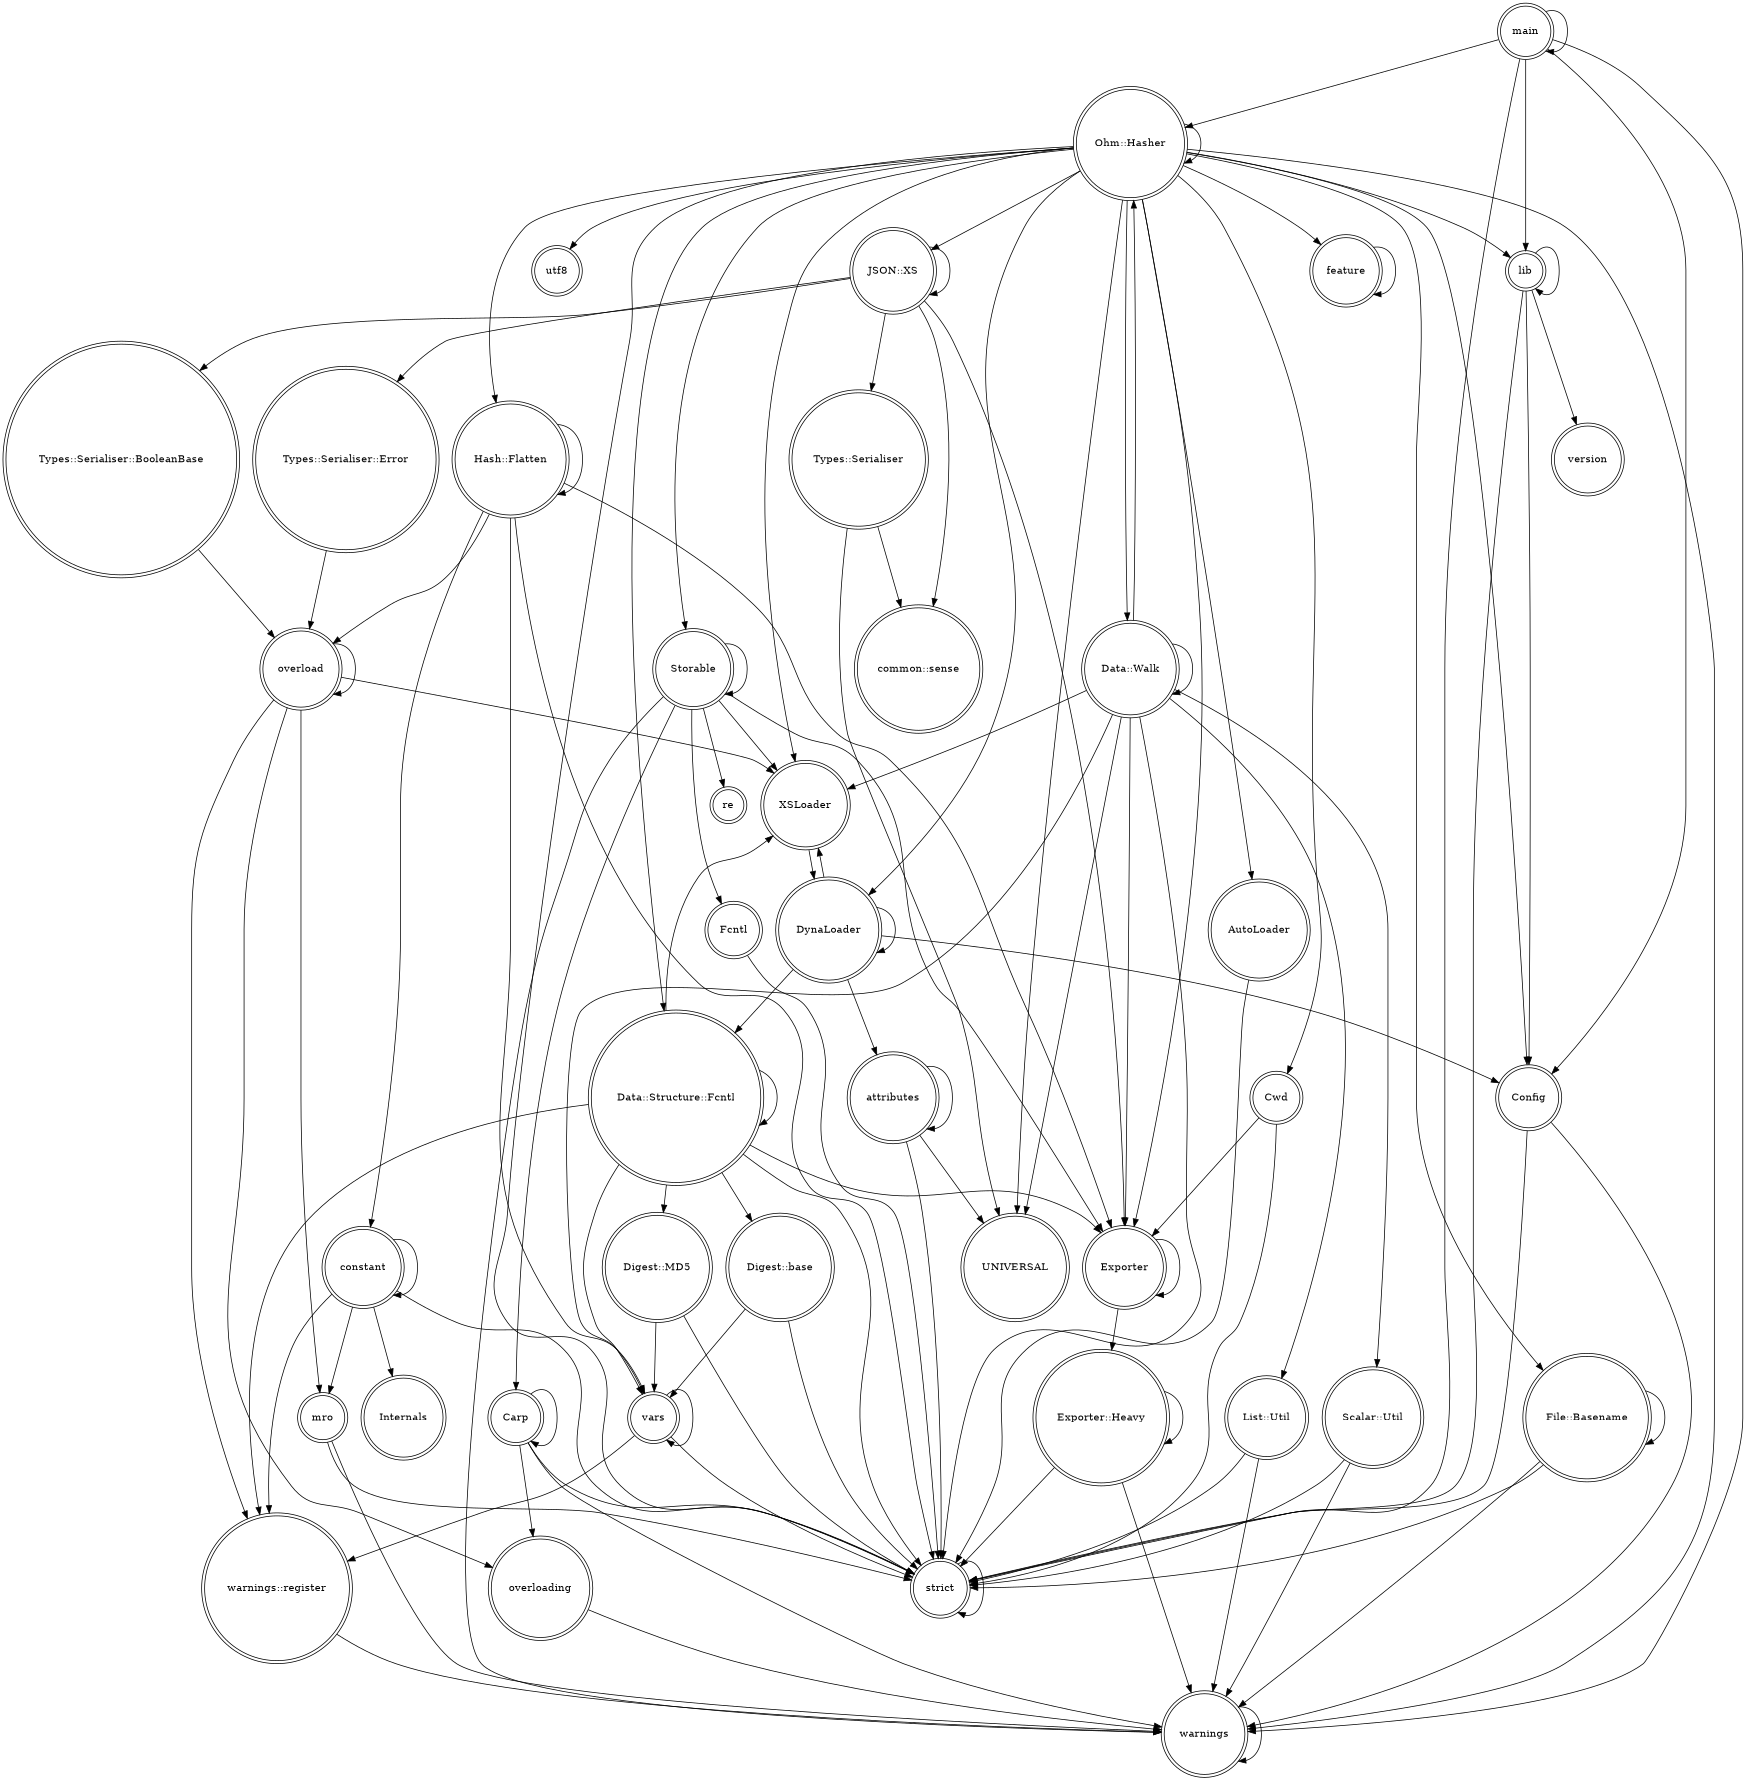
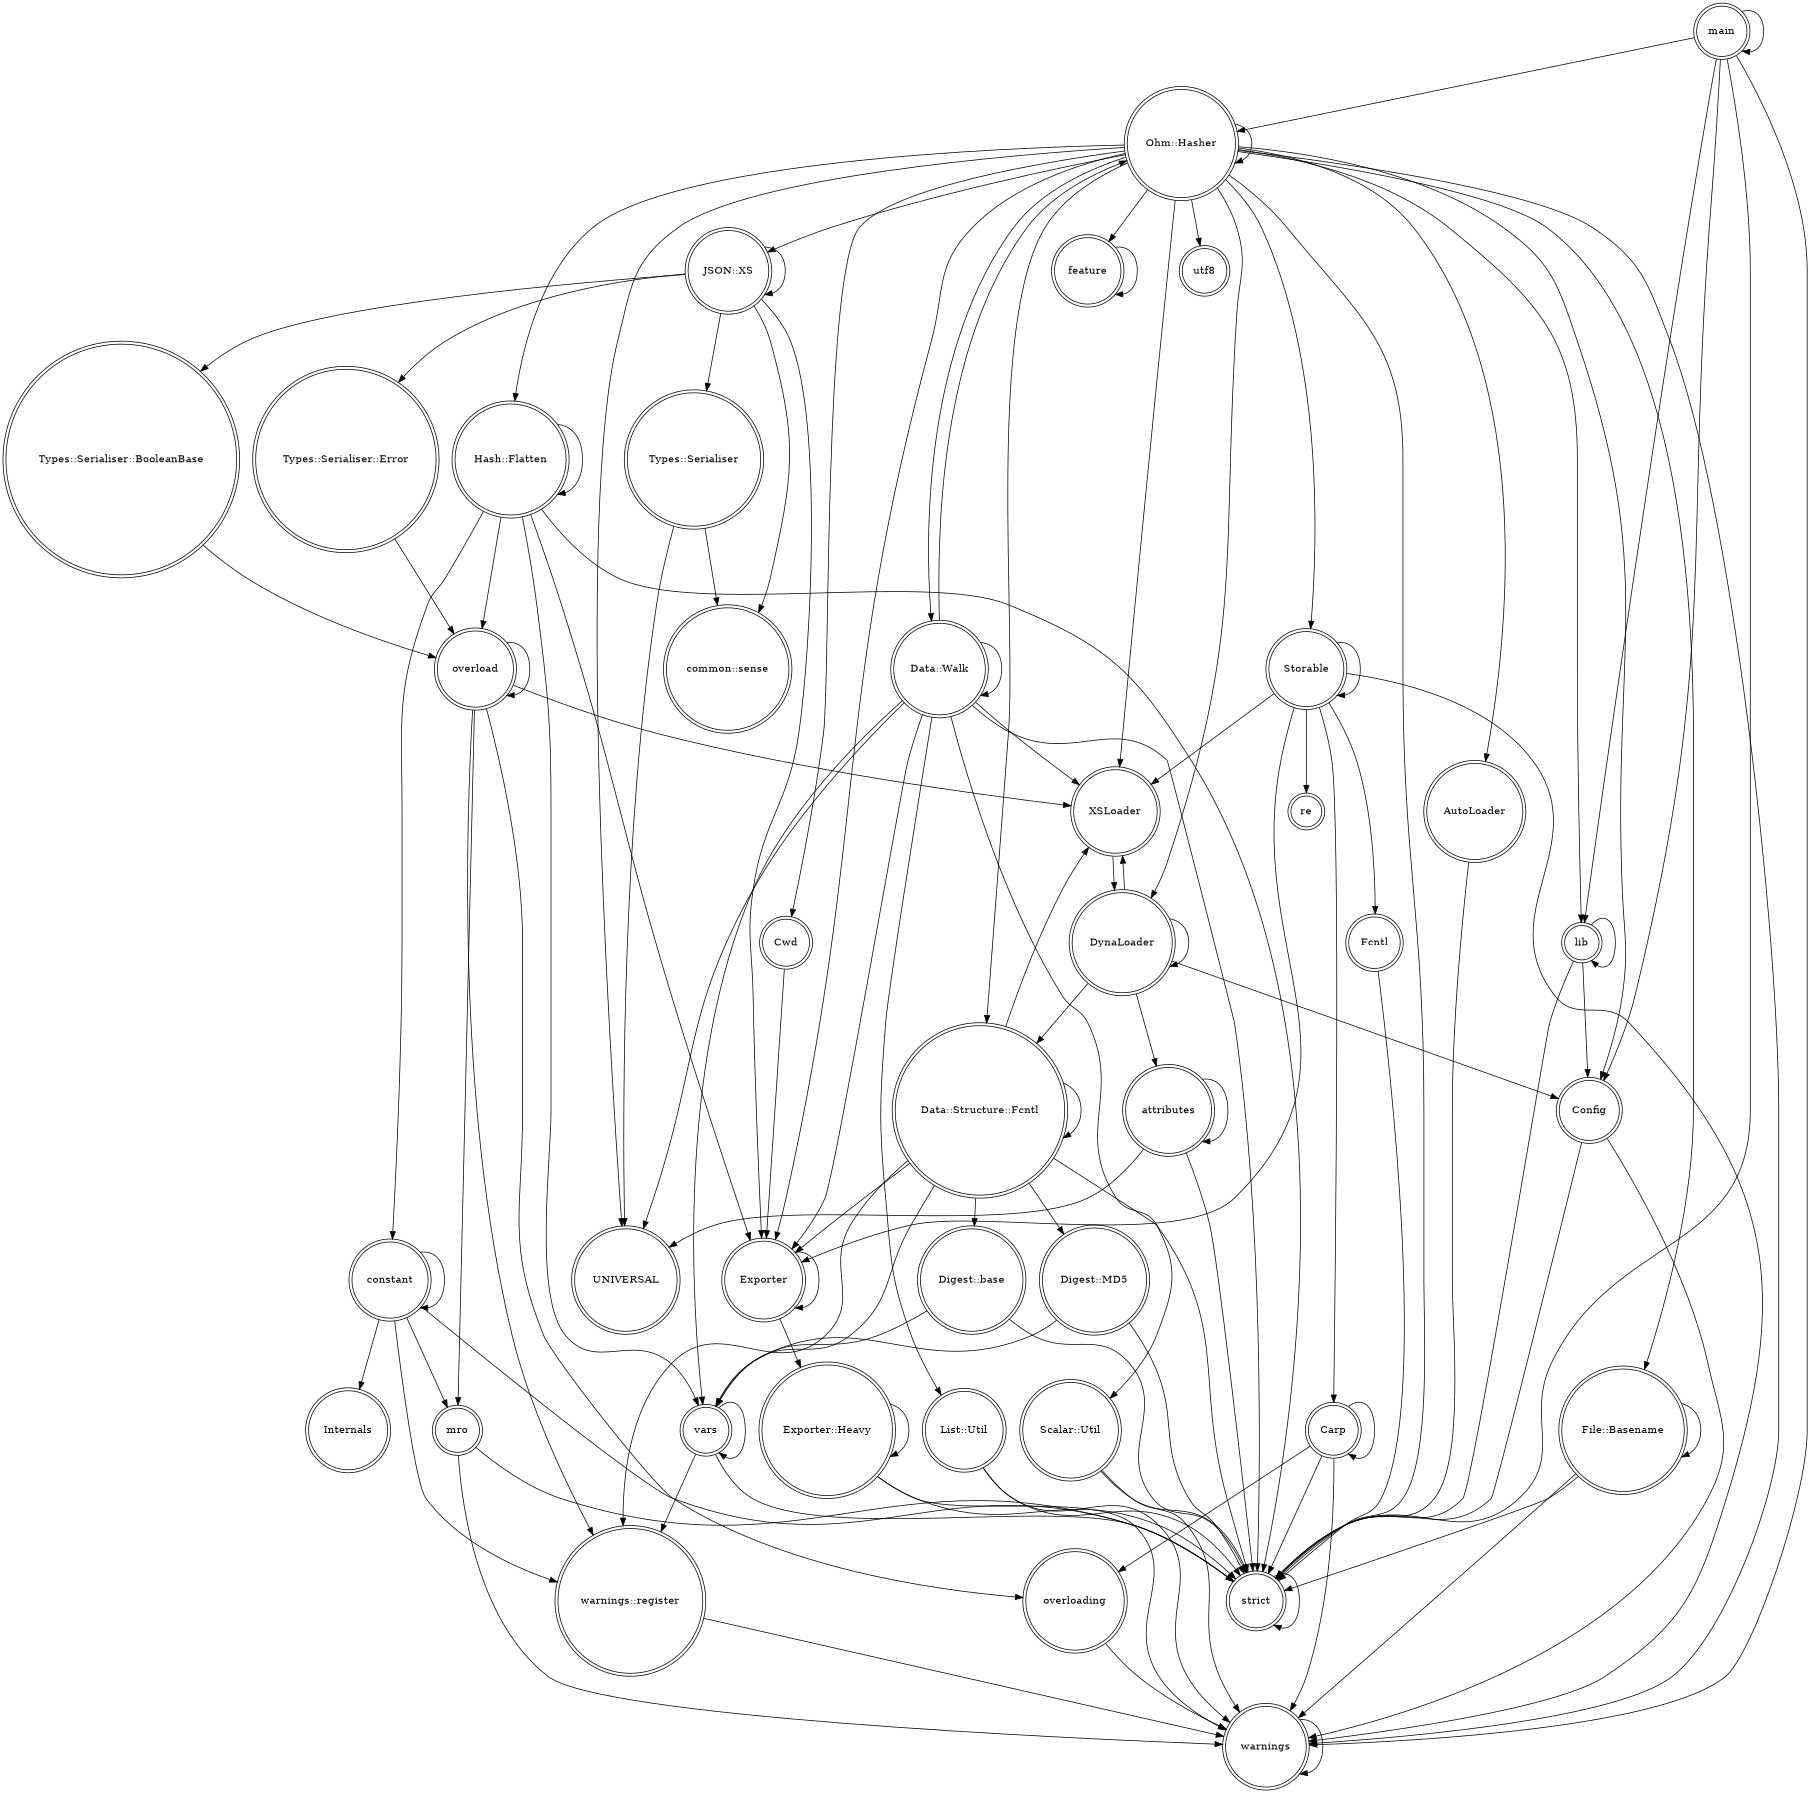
(1588, 459) -> none
(1209, 1419) -> none
